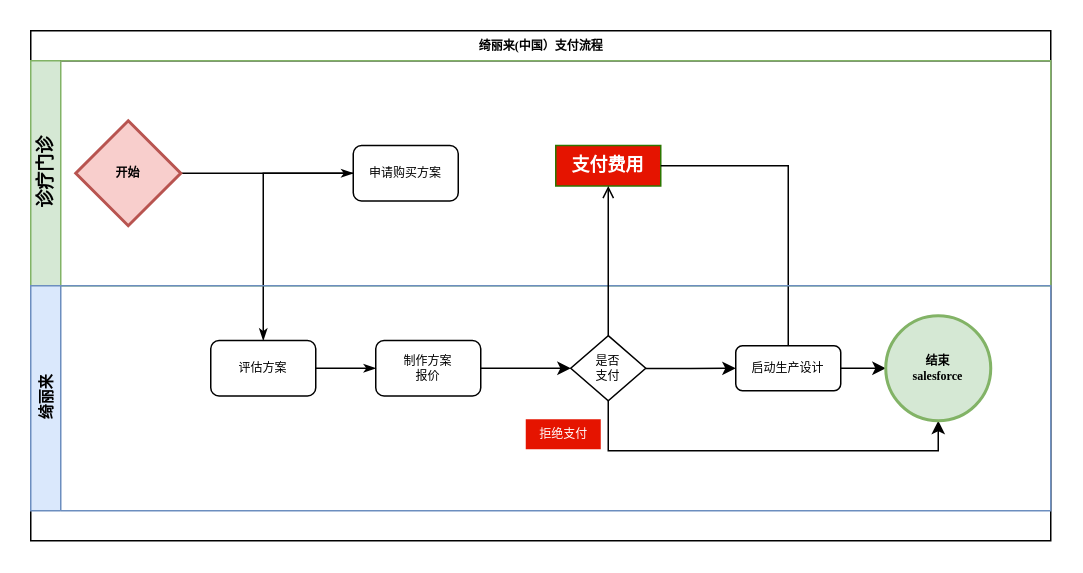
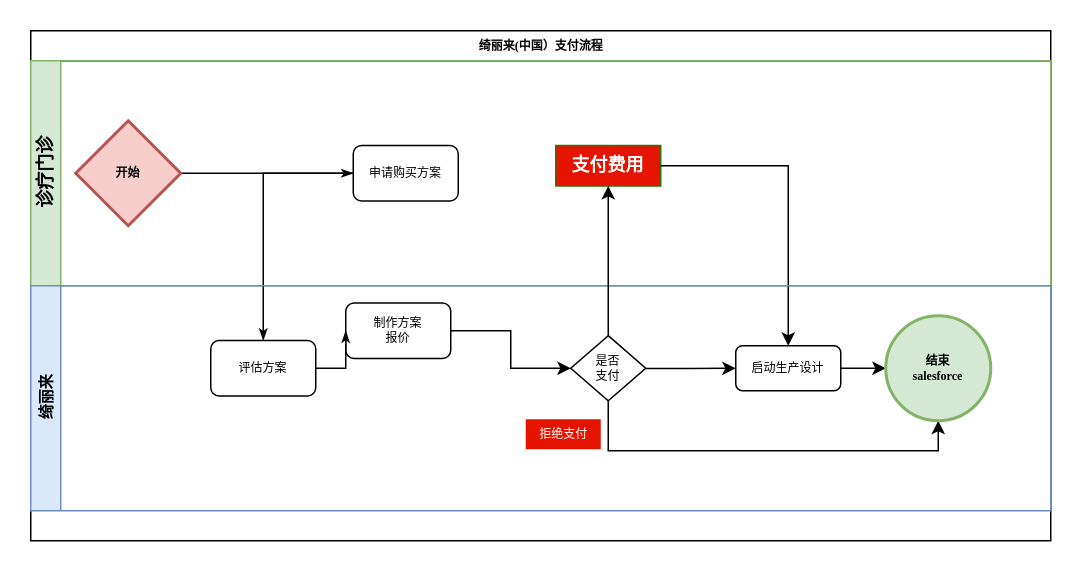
(608, 194) -> (608, 197)
(788, 338) -> (788, 334)
(428, 368) -> (398, 331)
